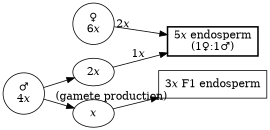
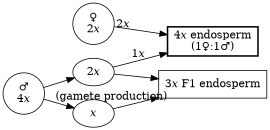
(94, 24) -> (94, 24)
(213, 41) -> (213, 41)
none -> (133, 76)
